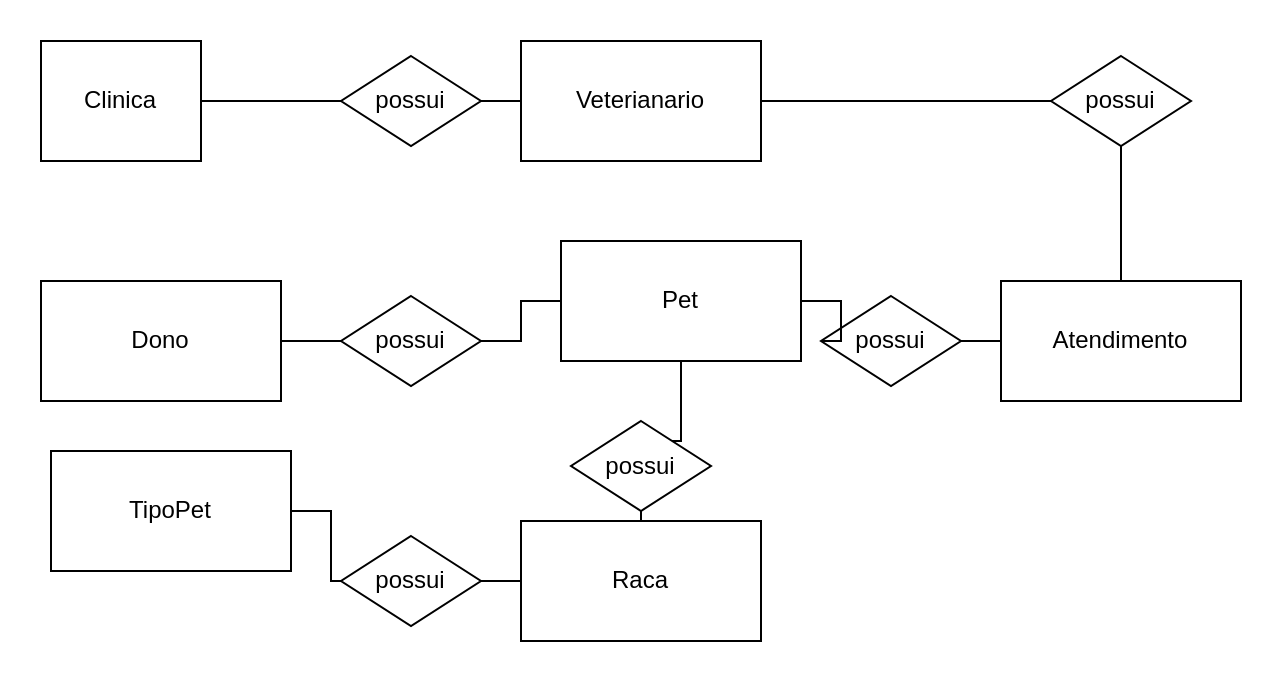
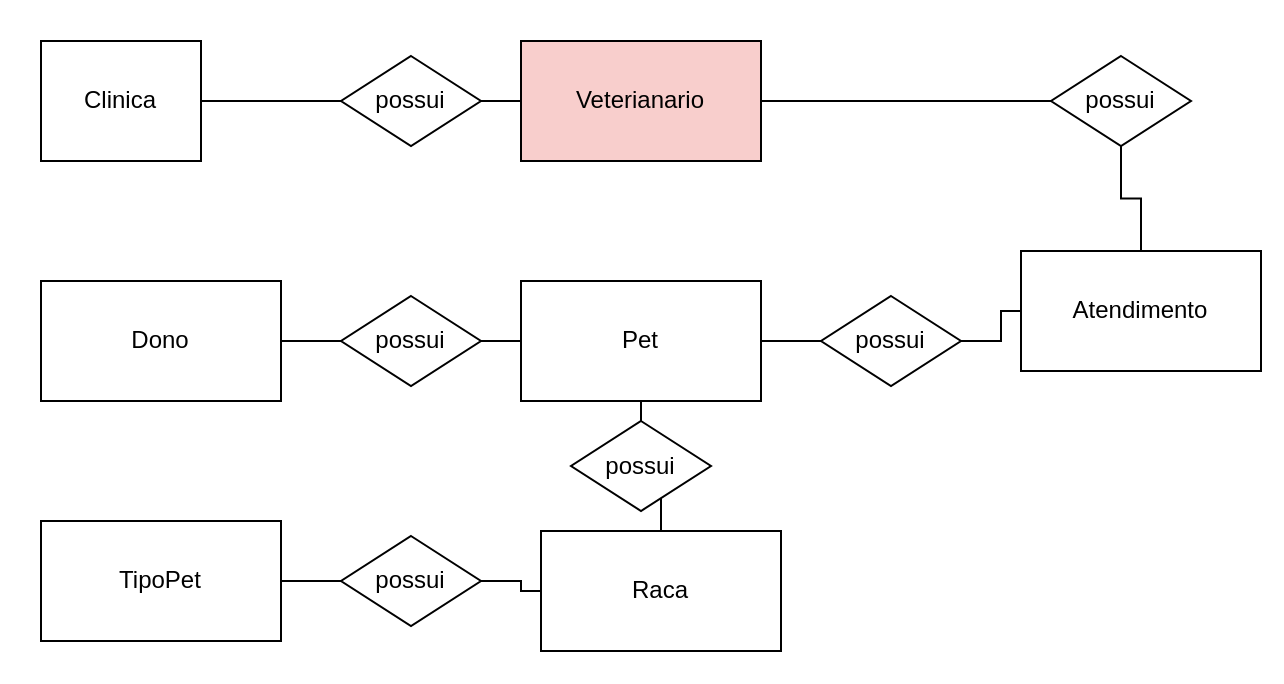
(641, 101) -> (641, 101)
(681, 301) -> (641, 341)
(1121, 341) -> (1141, 311)
(171, 511) -> (161, 581)
(641, 581) -> (661, 591)
